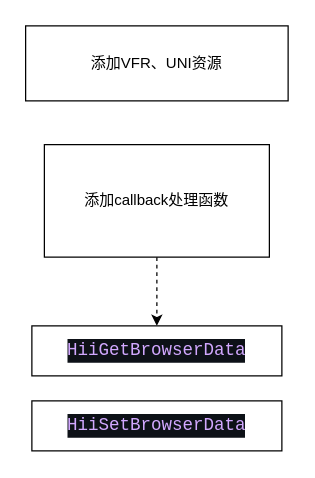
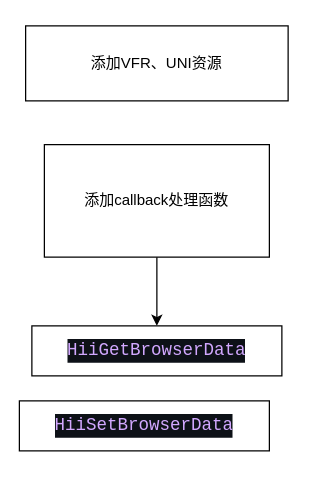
(157, 288) -> (157, 288)
(157, 426) -> (144, 426)
